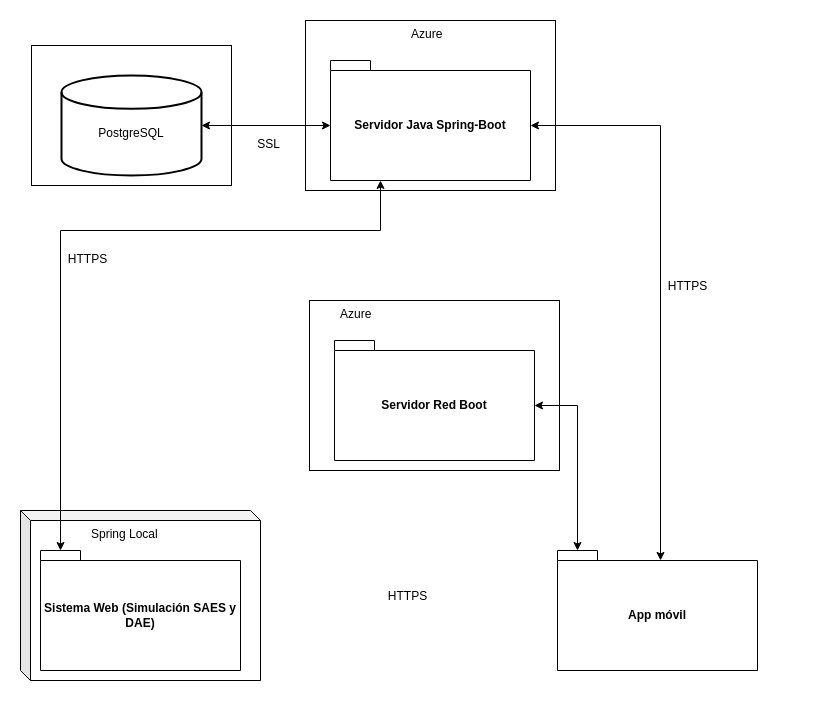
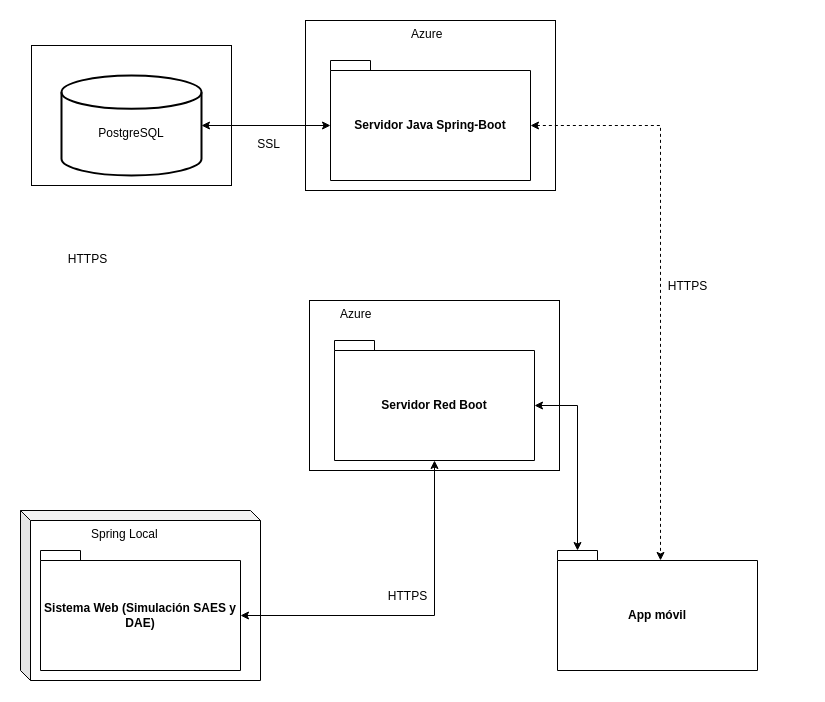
(86, 231) -> none
(661, 279) -> (661, 279)
none -> (414, 616)
